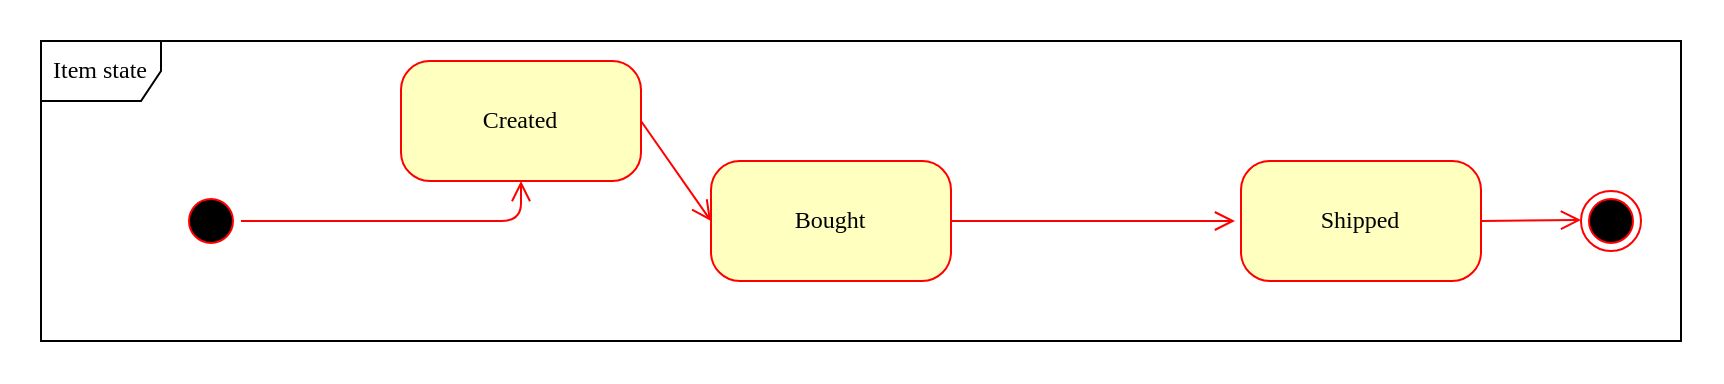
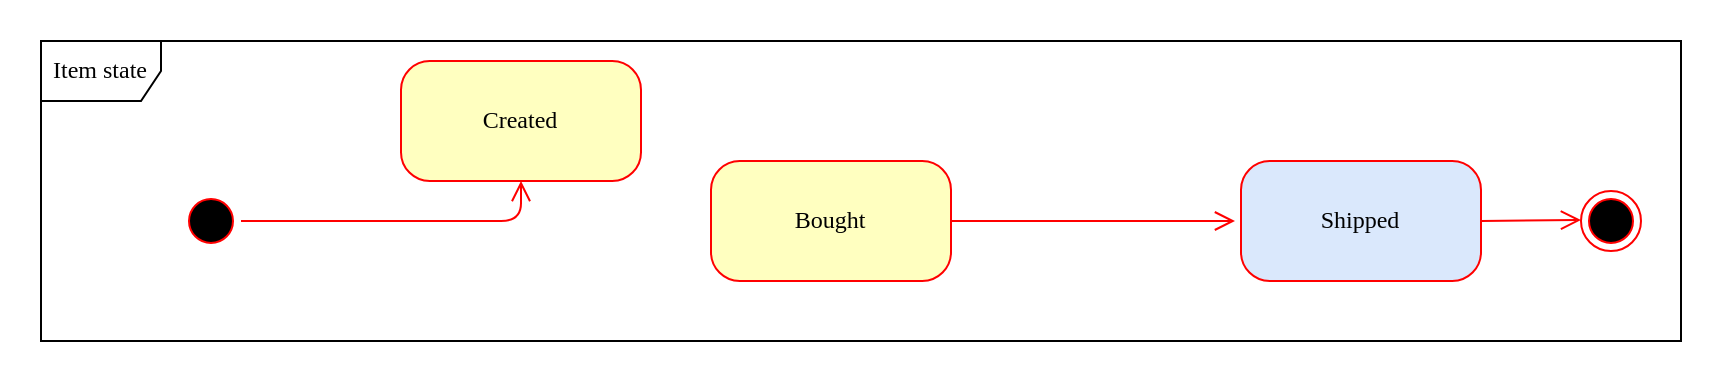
(674, 169) -> none
(1361, 221) -> (1361, 221)
